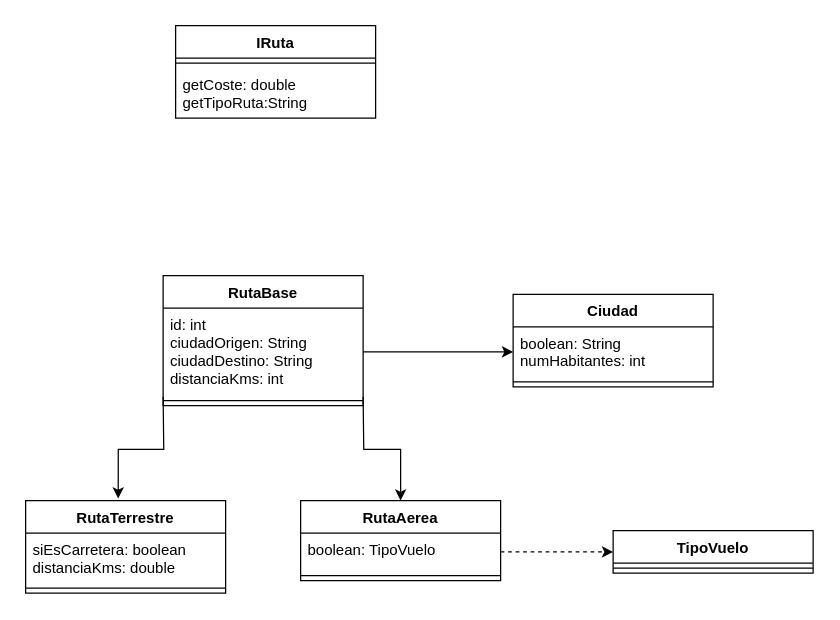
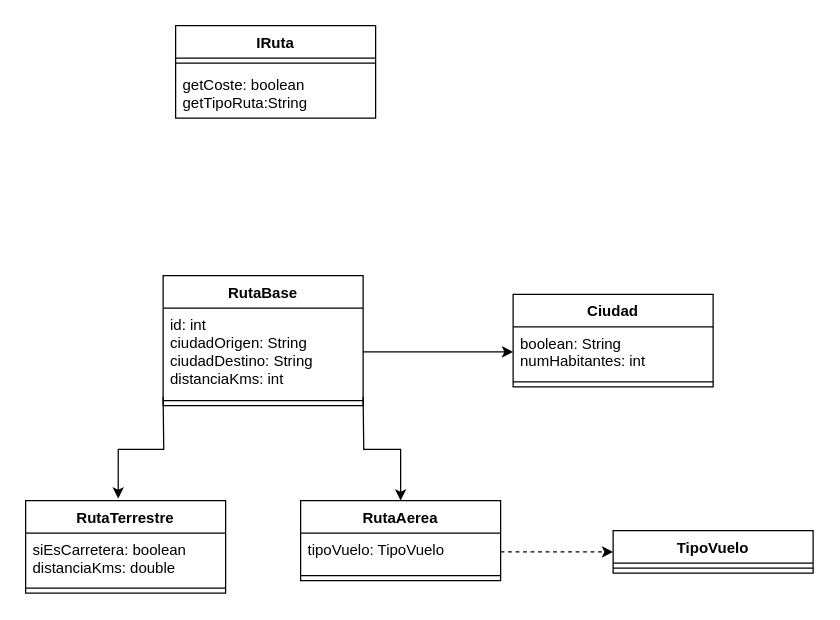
(253, 95) -> (253, 95)
(374, 551) -> (380, 551)
